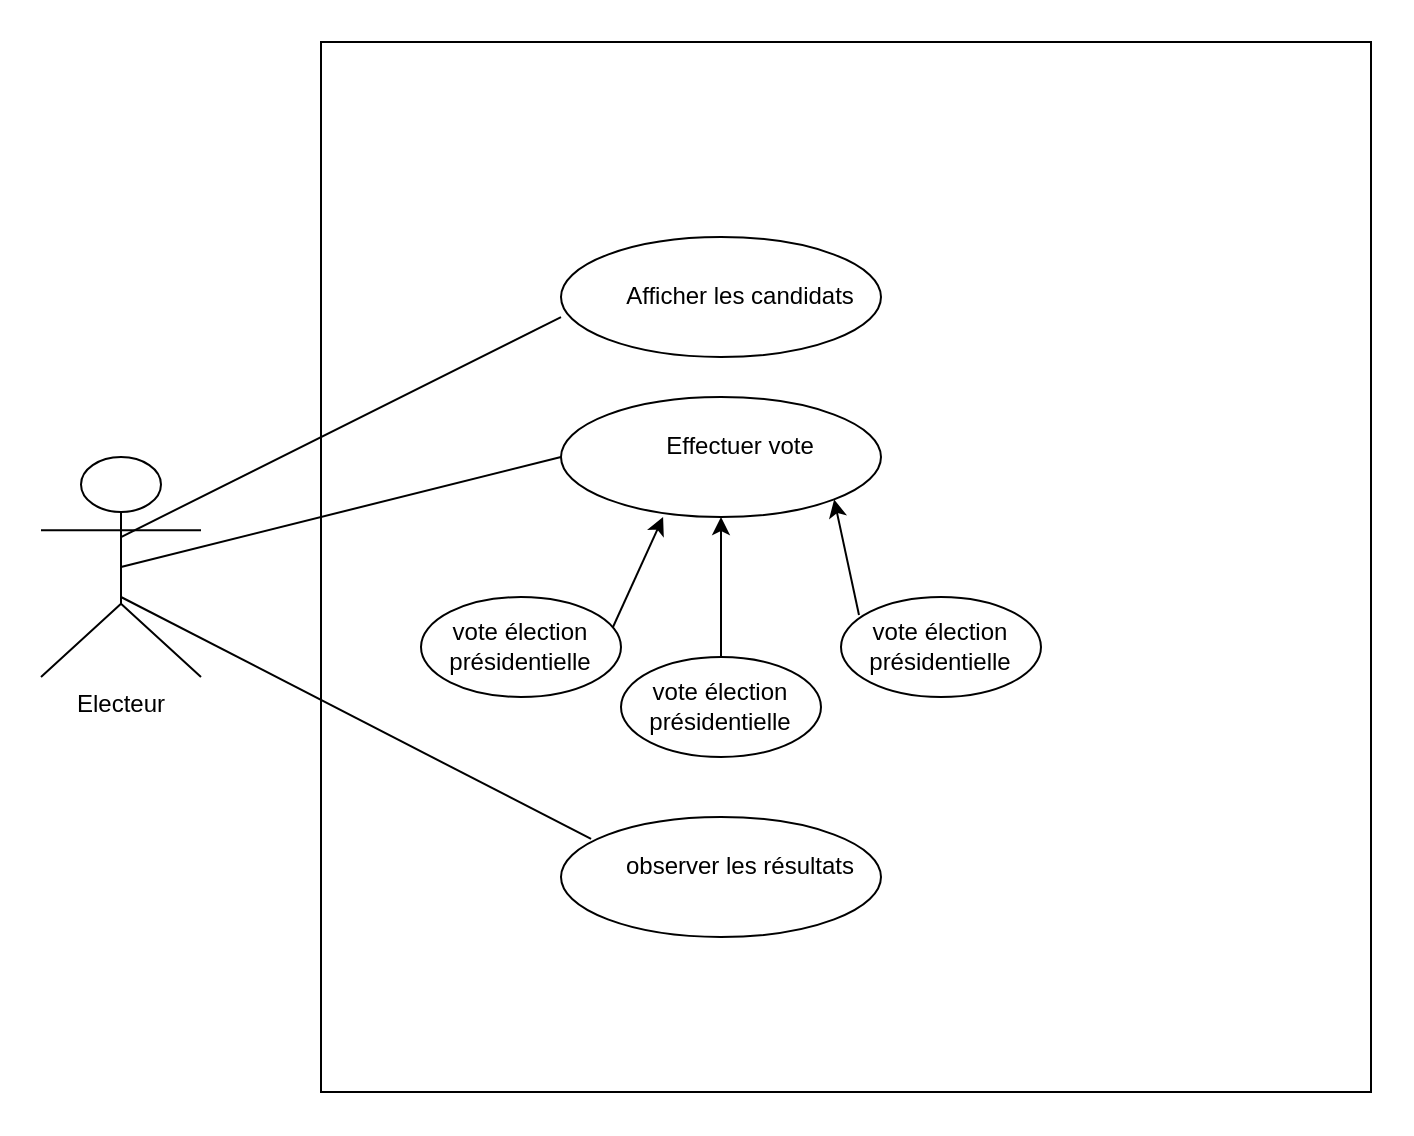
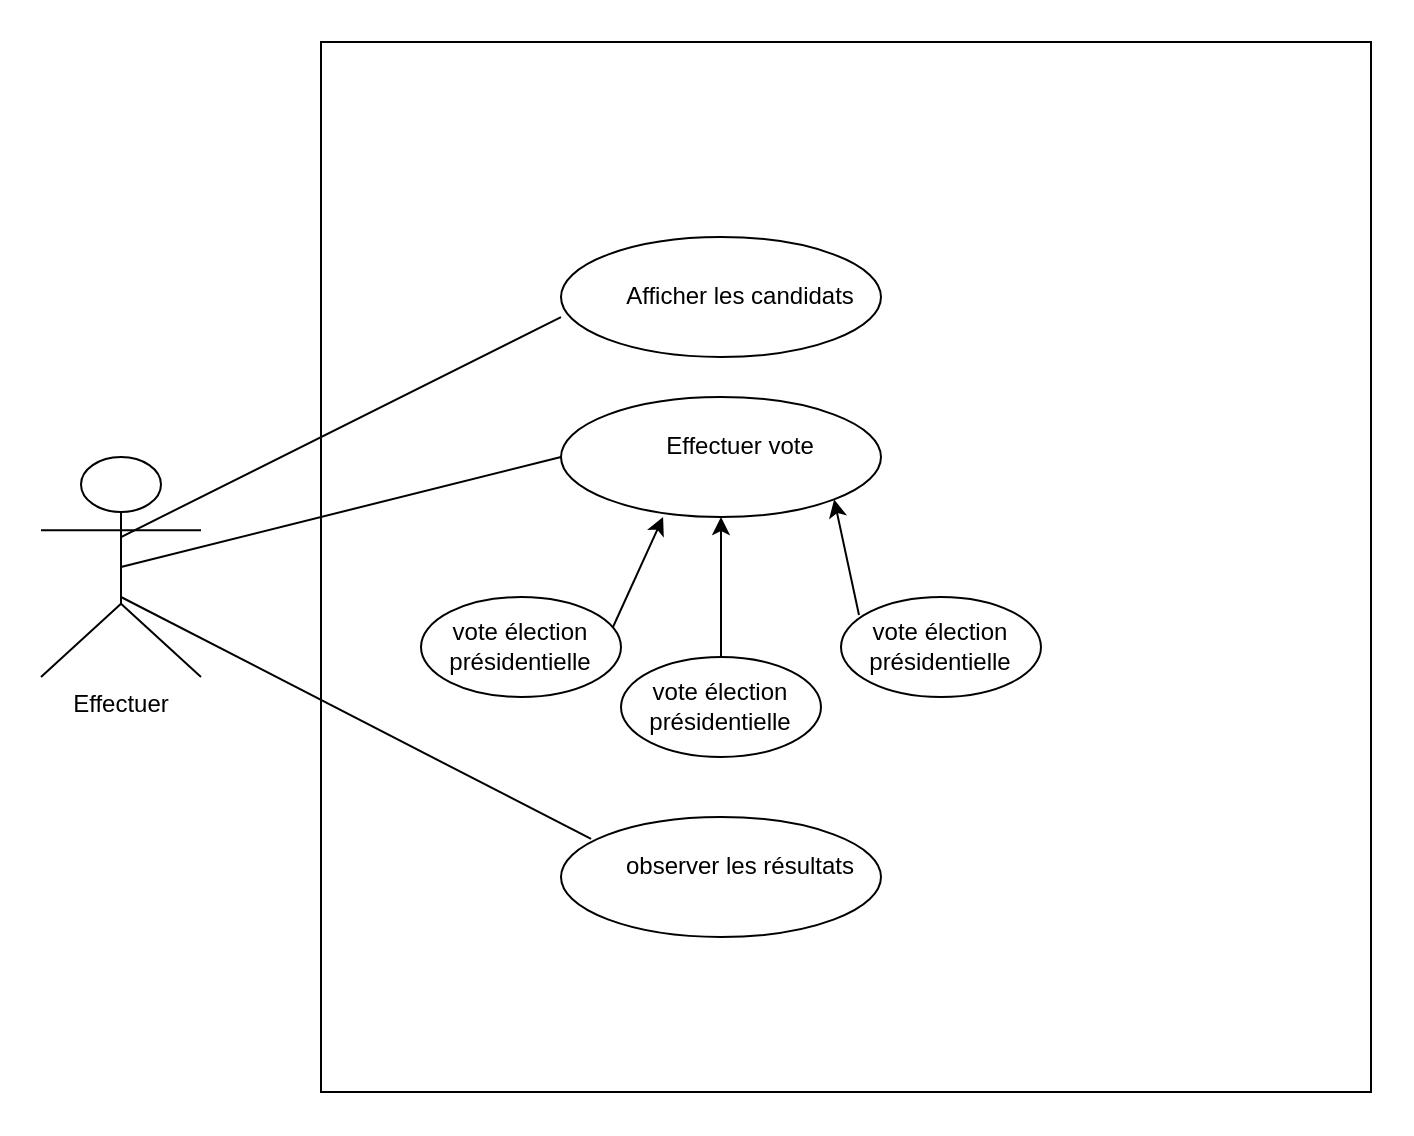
(122, 705) -> (122, 705)
